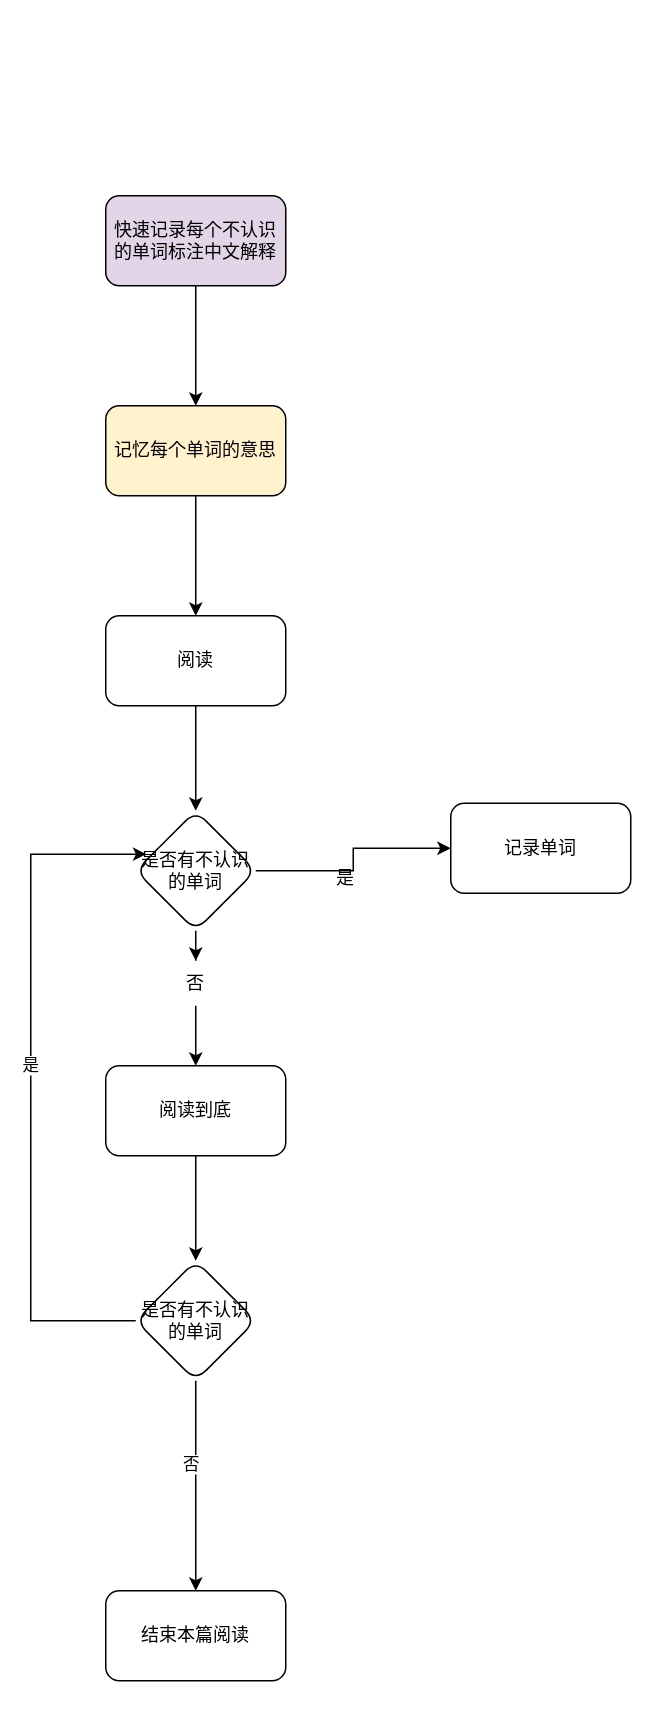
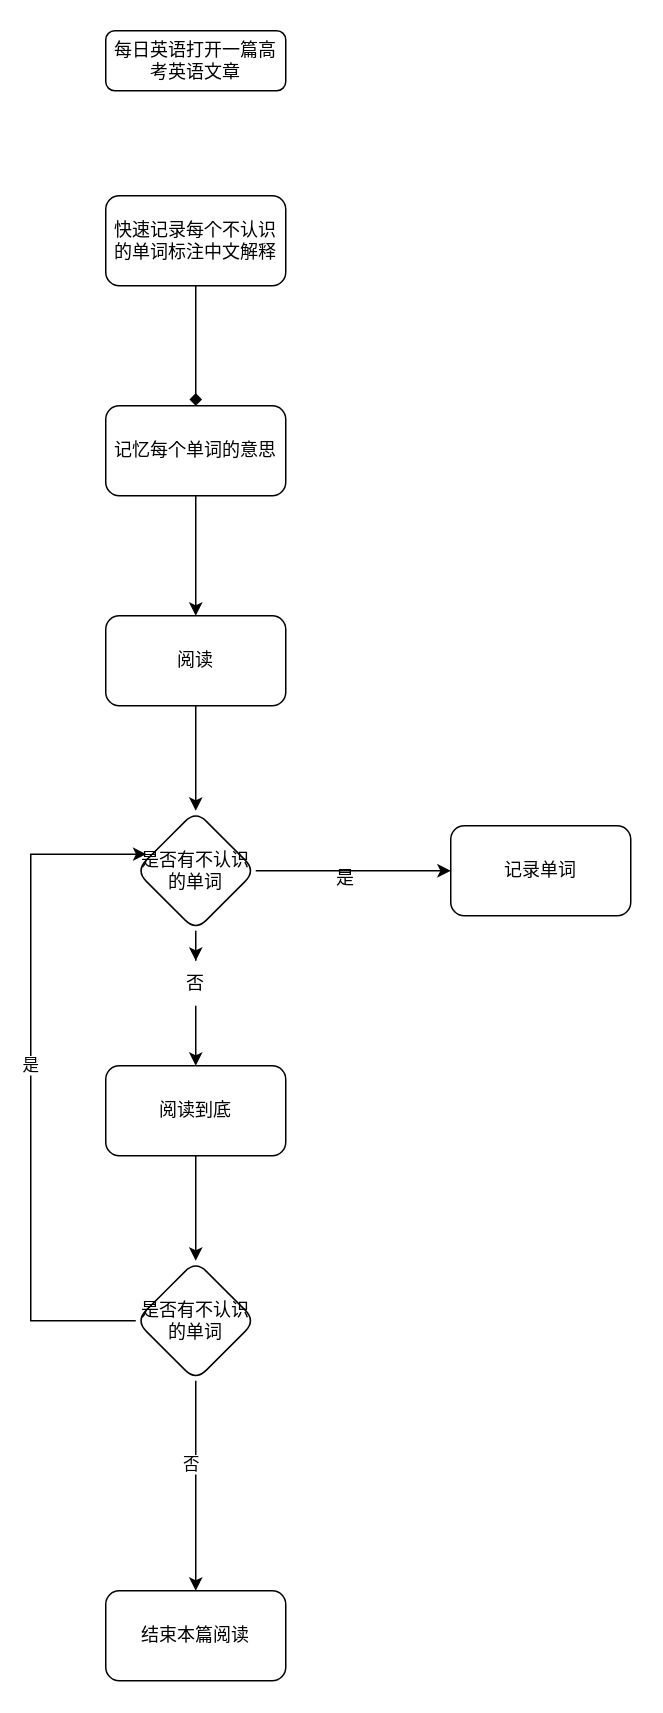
none -> (196, 61)
(196, 241) -> (196, 241)
(196, 394) -> (196, 393)
(196, 451) -> (196, 451)
(541, 848) -> (541, 871)
